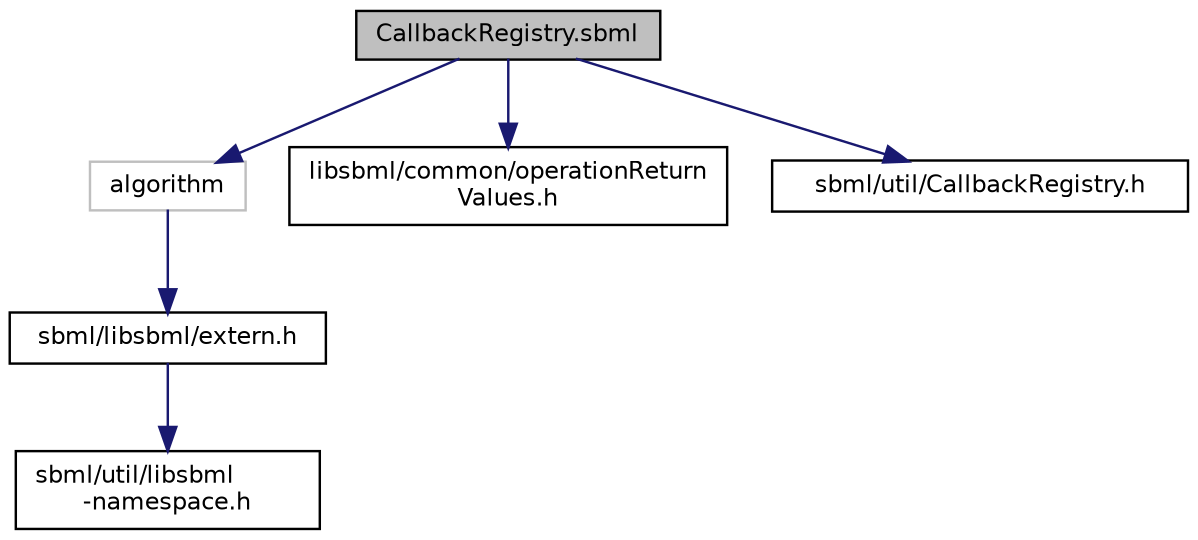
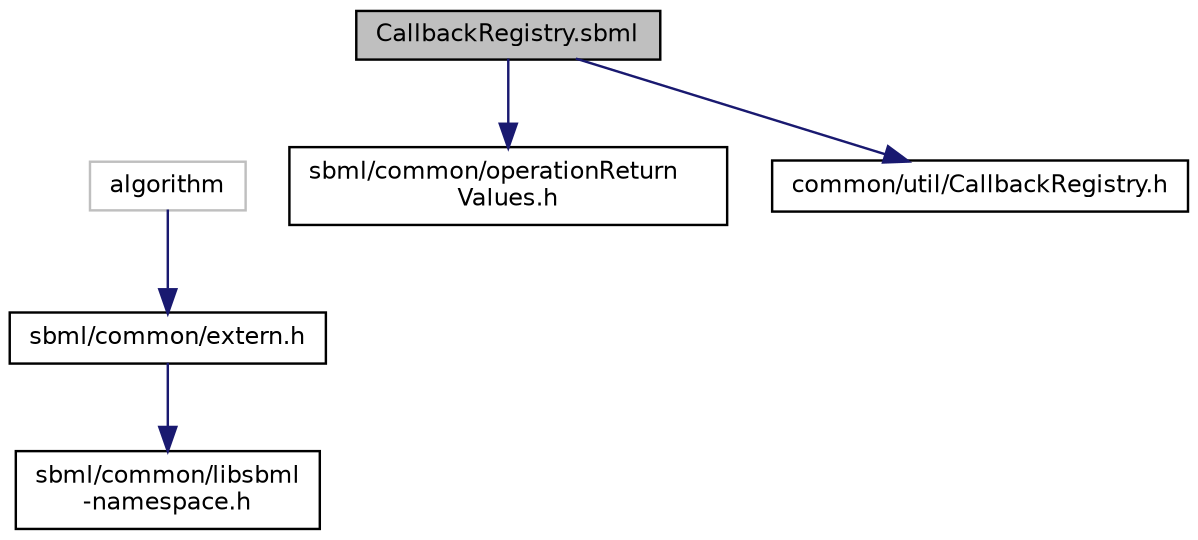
(349, 106) -> none
(508, 186) -> (508, 186)
(980, 186) -> (980, 186)
(168, 338) -> (168, 338)
(168, 490) -> (168, 490)
